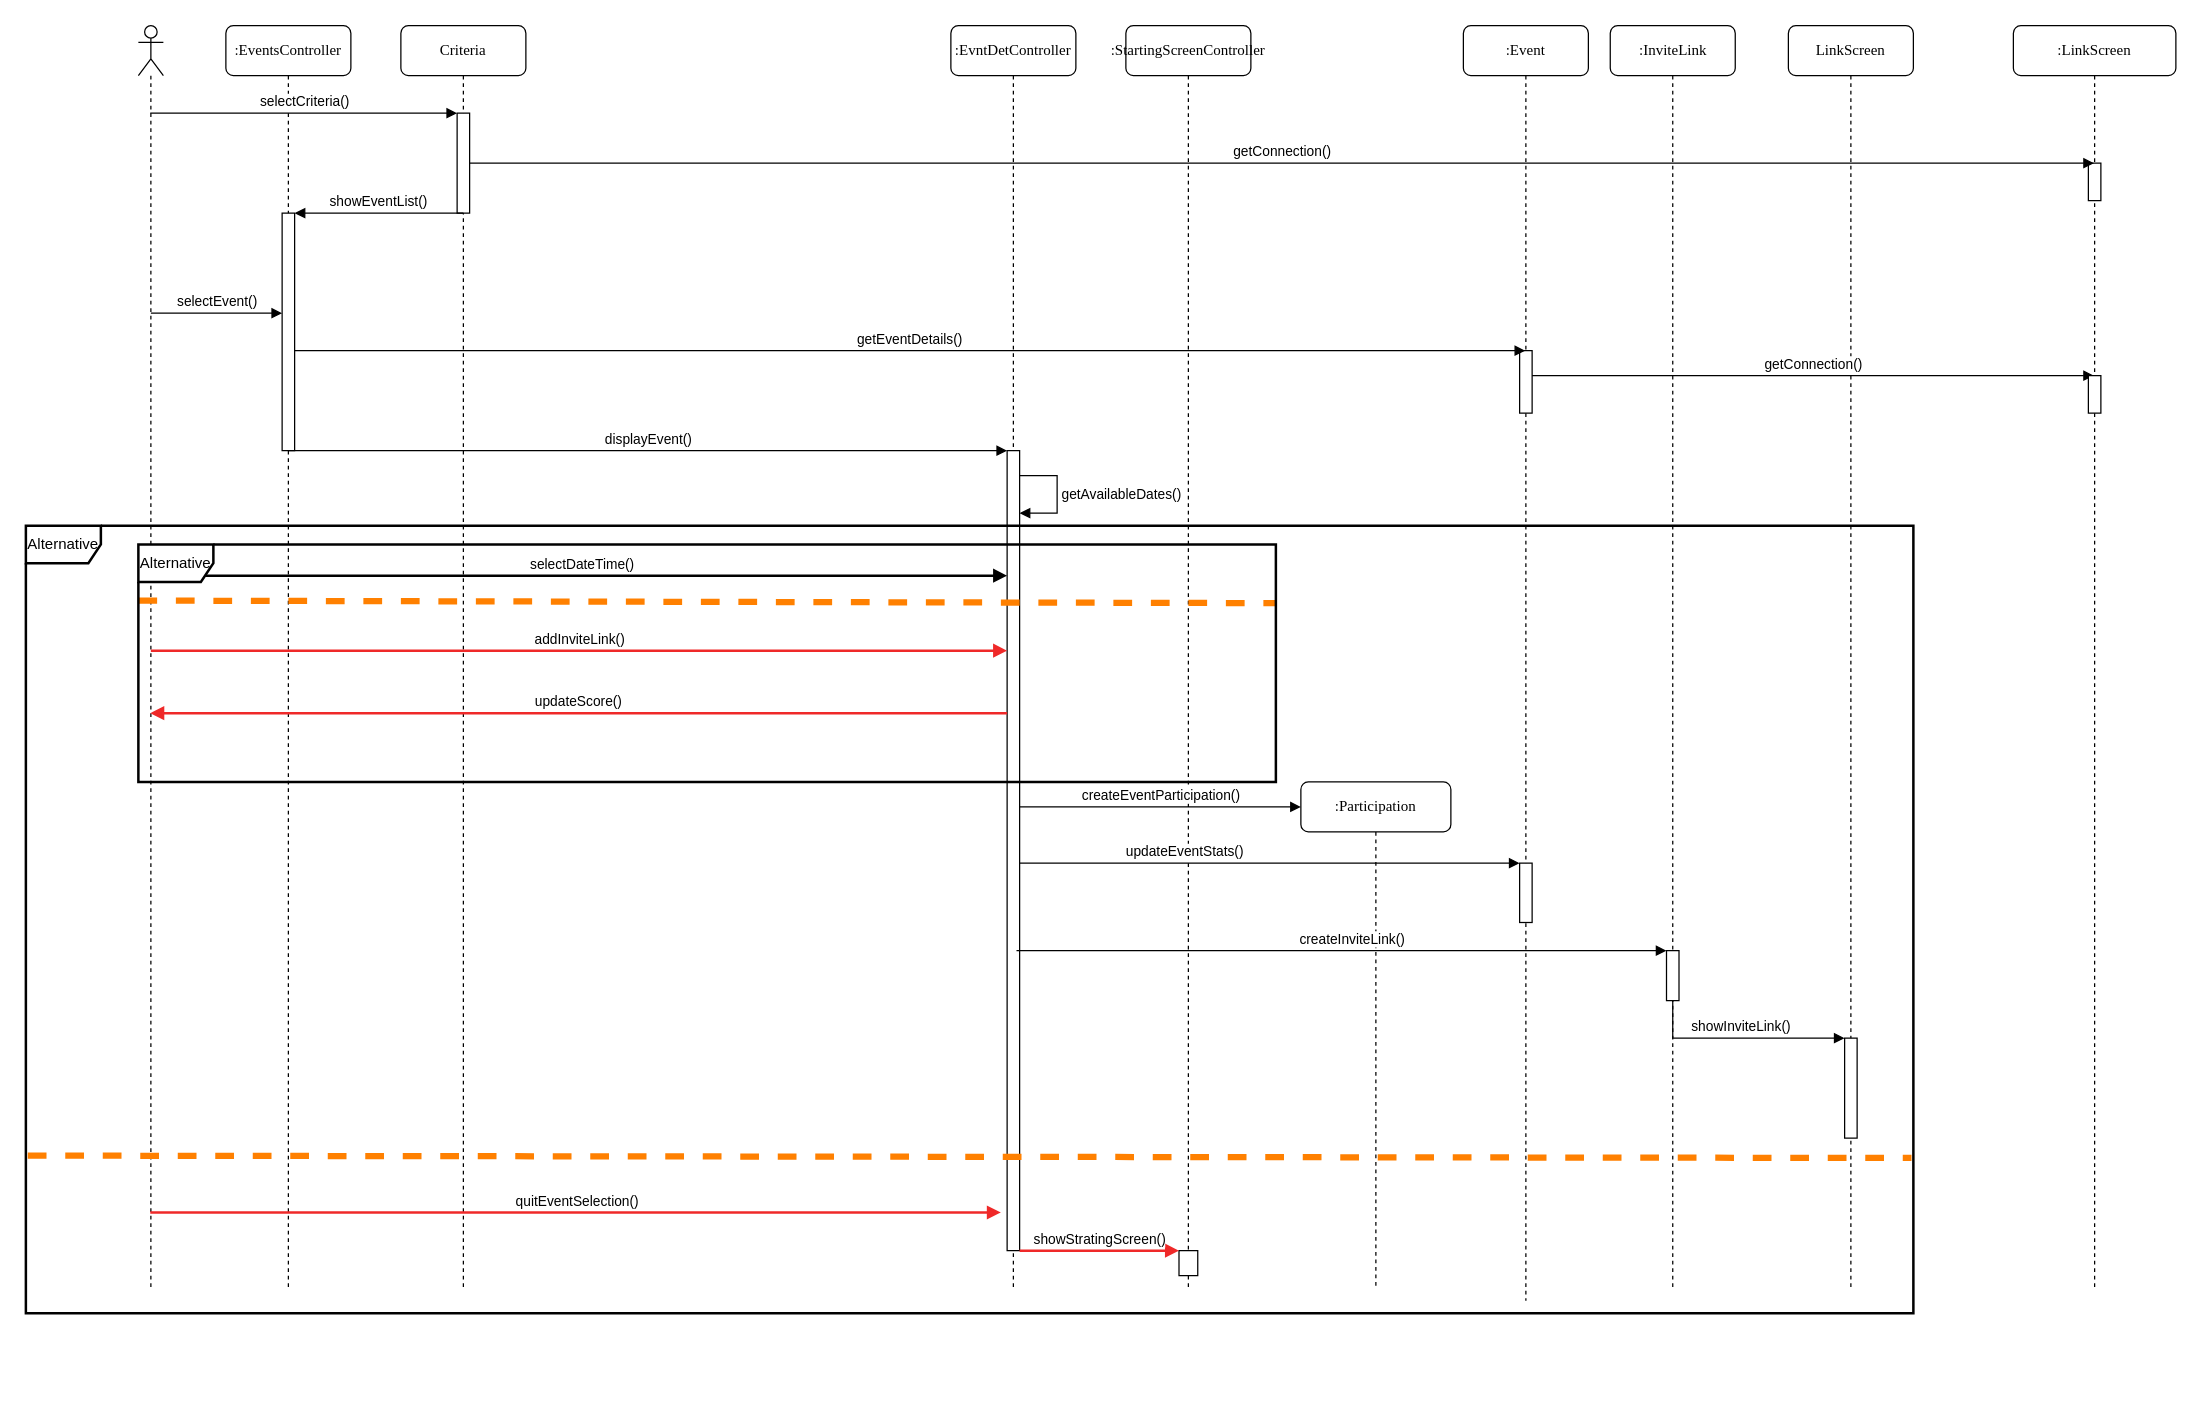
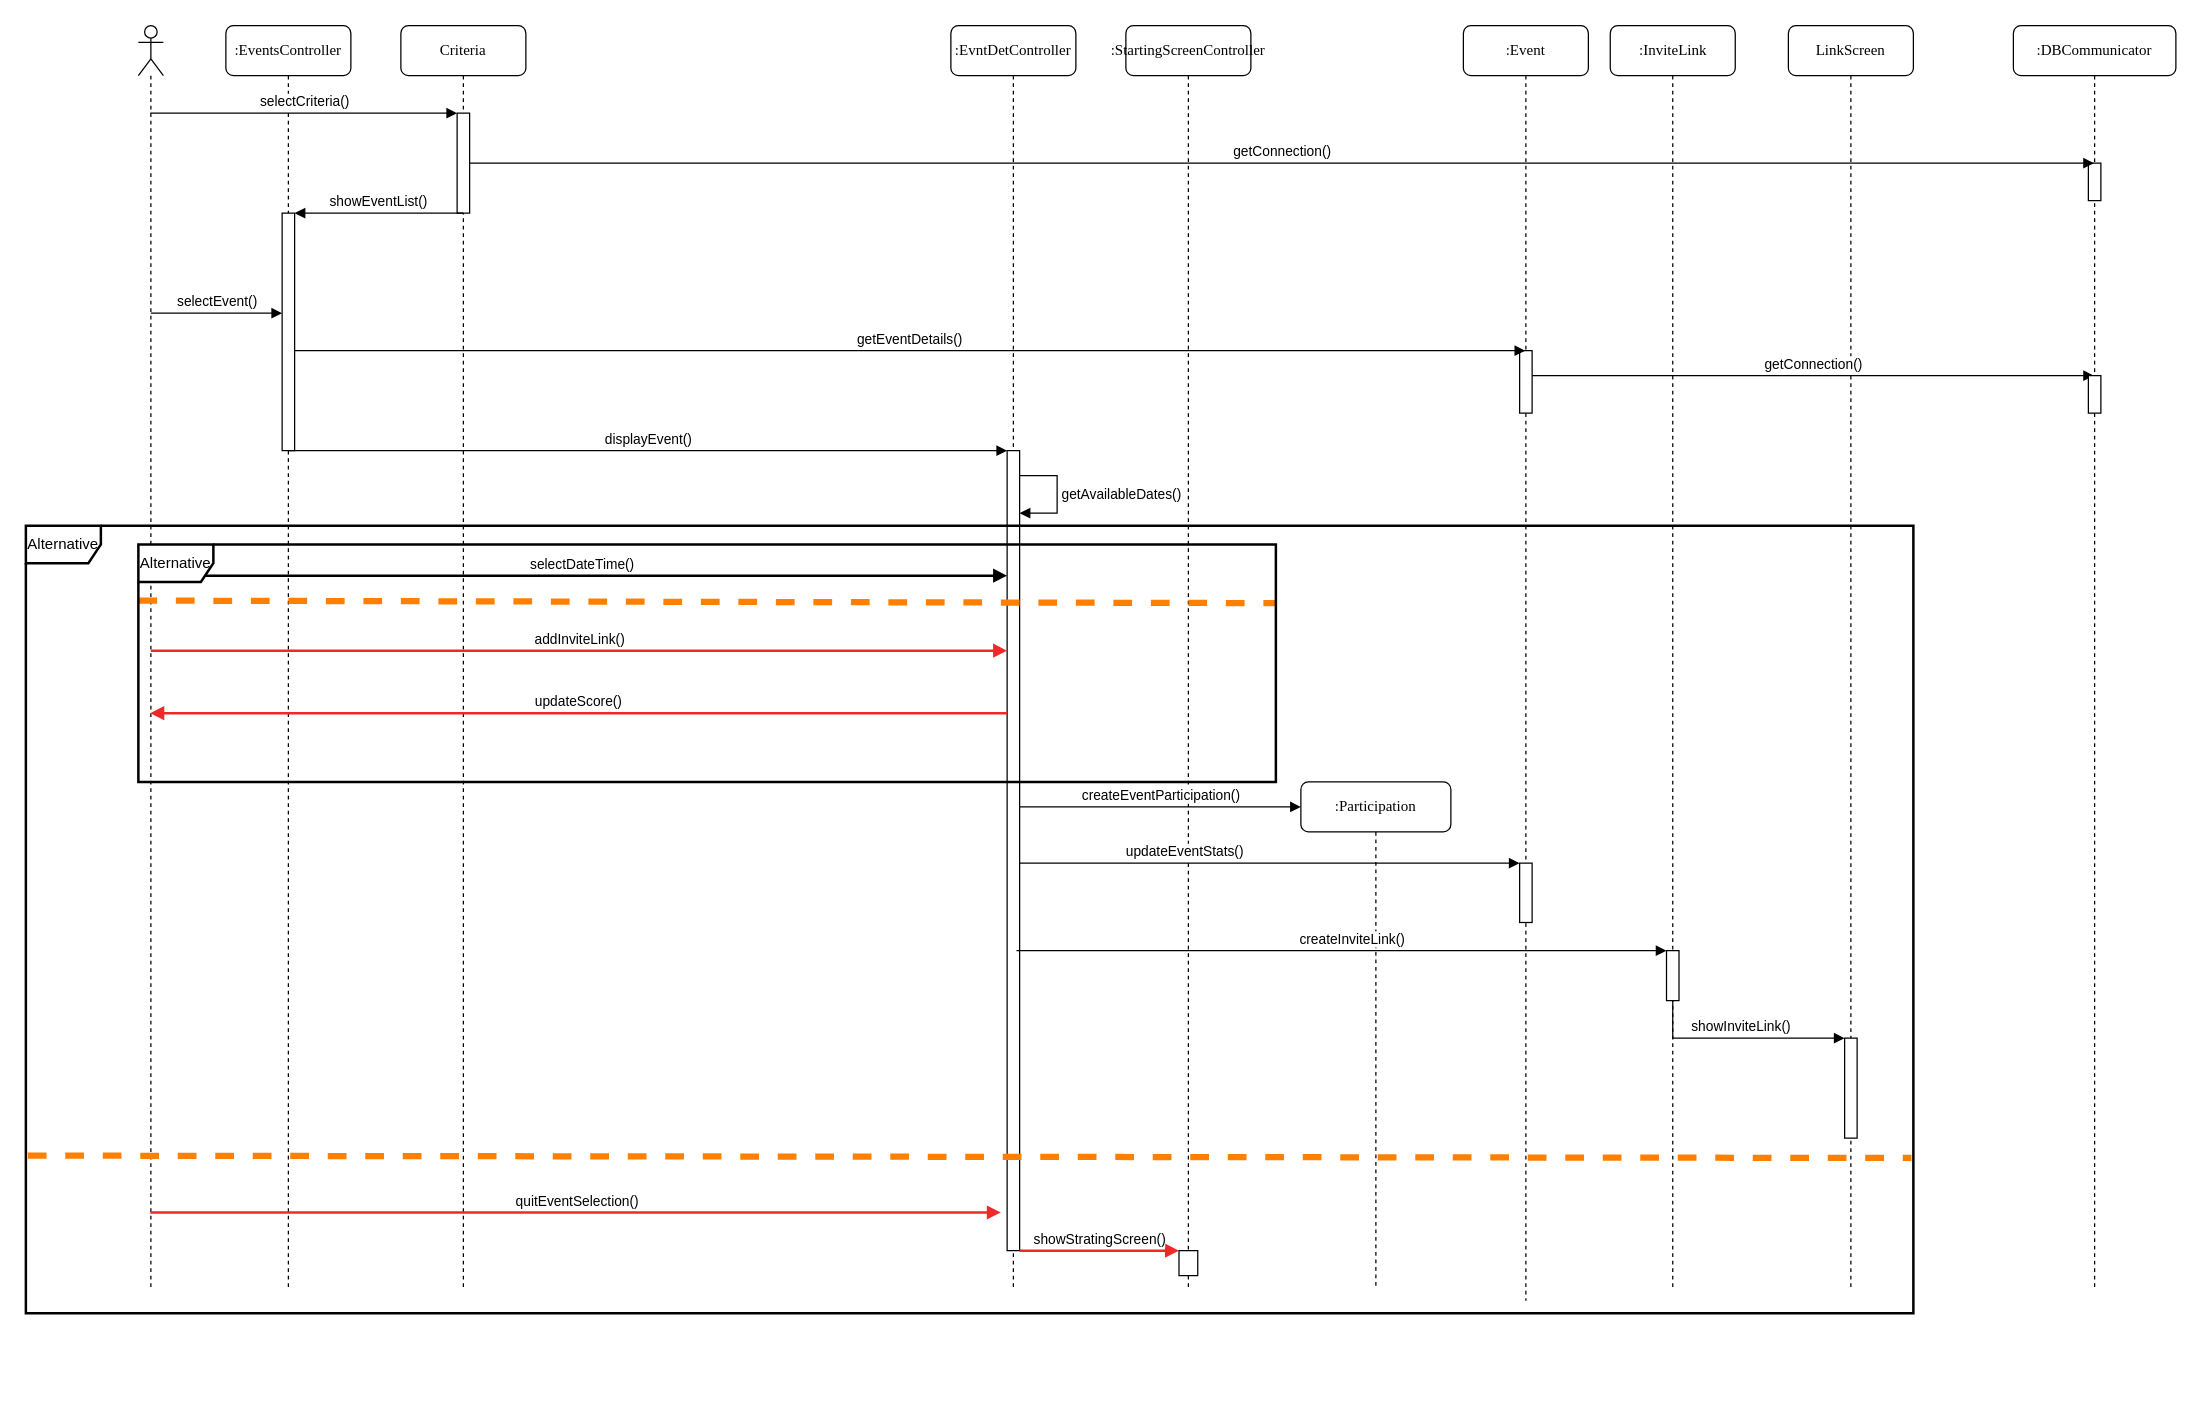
(2094, 51) -> (2094, 51)
